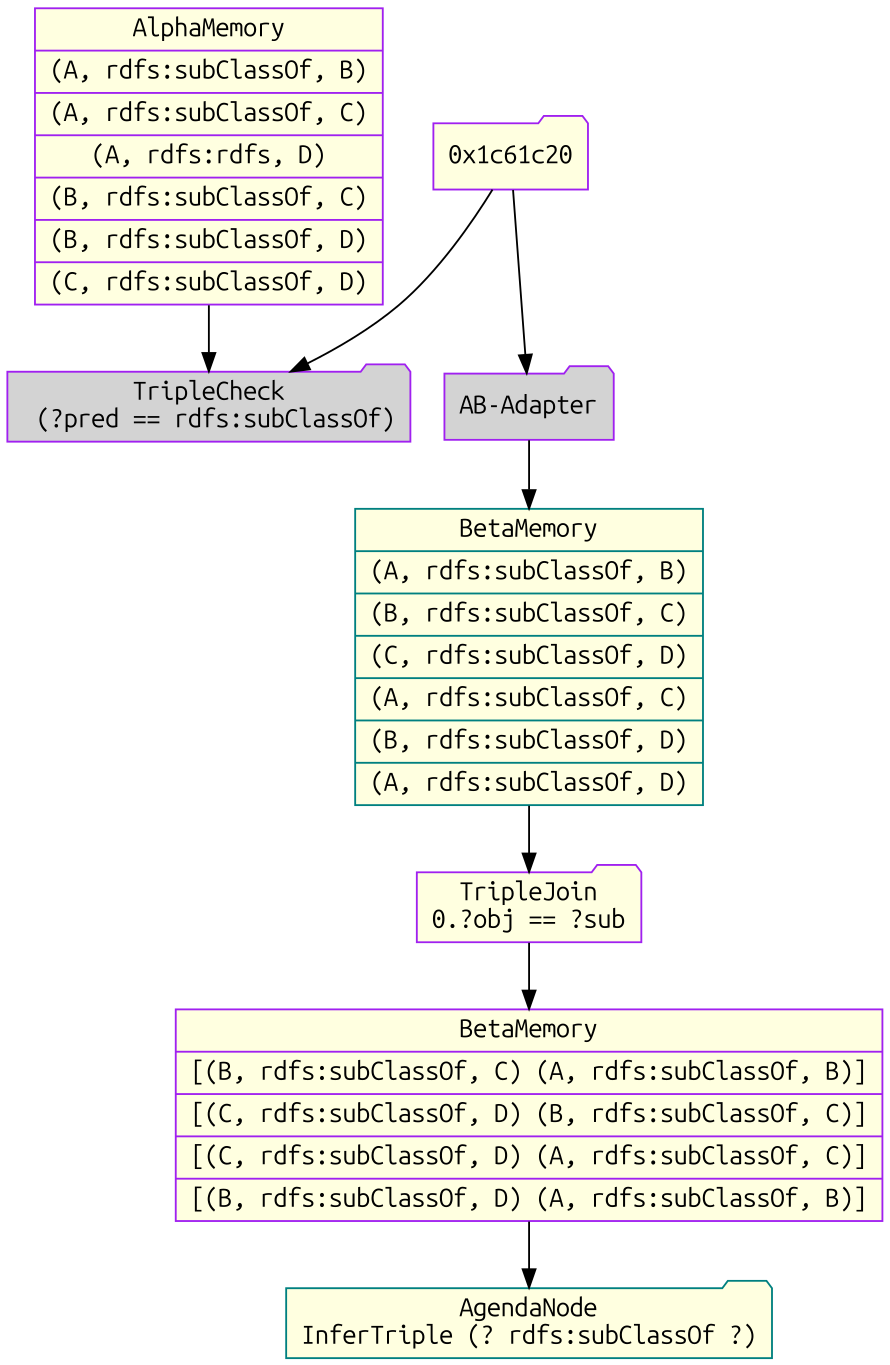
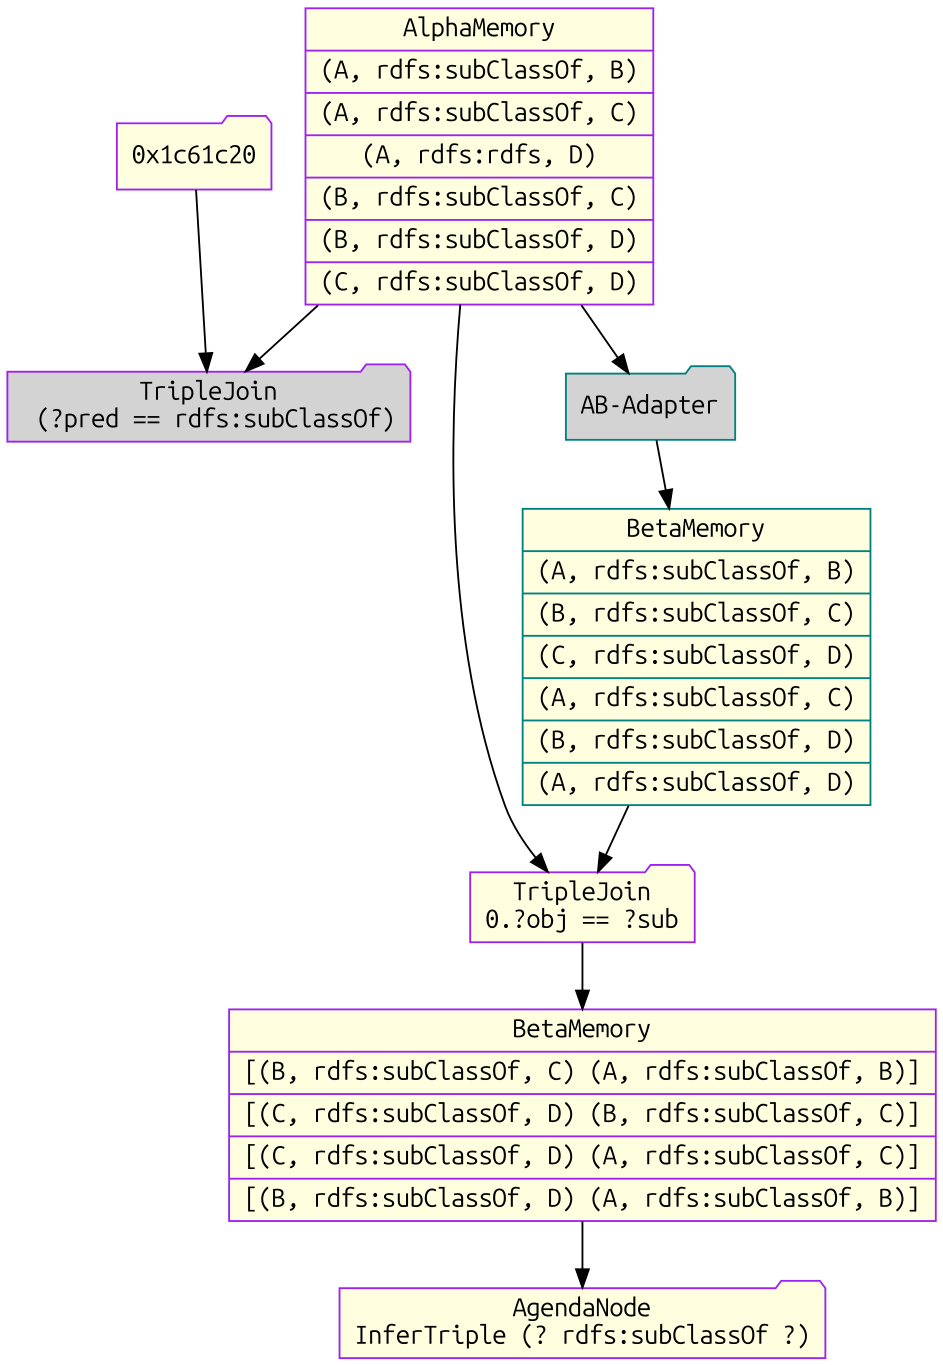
(519, 272) -> (600, 332)
(209, 407) -> (209, 407)
(529, 407) -> (651, 407)
none -> (460, 588)
(529, 1323) -> (582, 1323)
